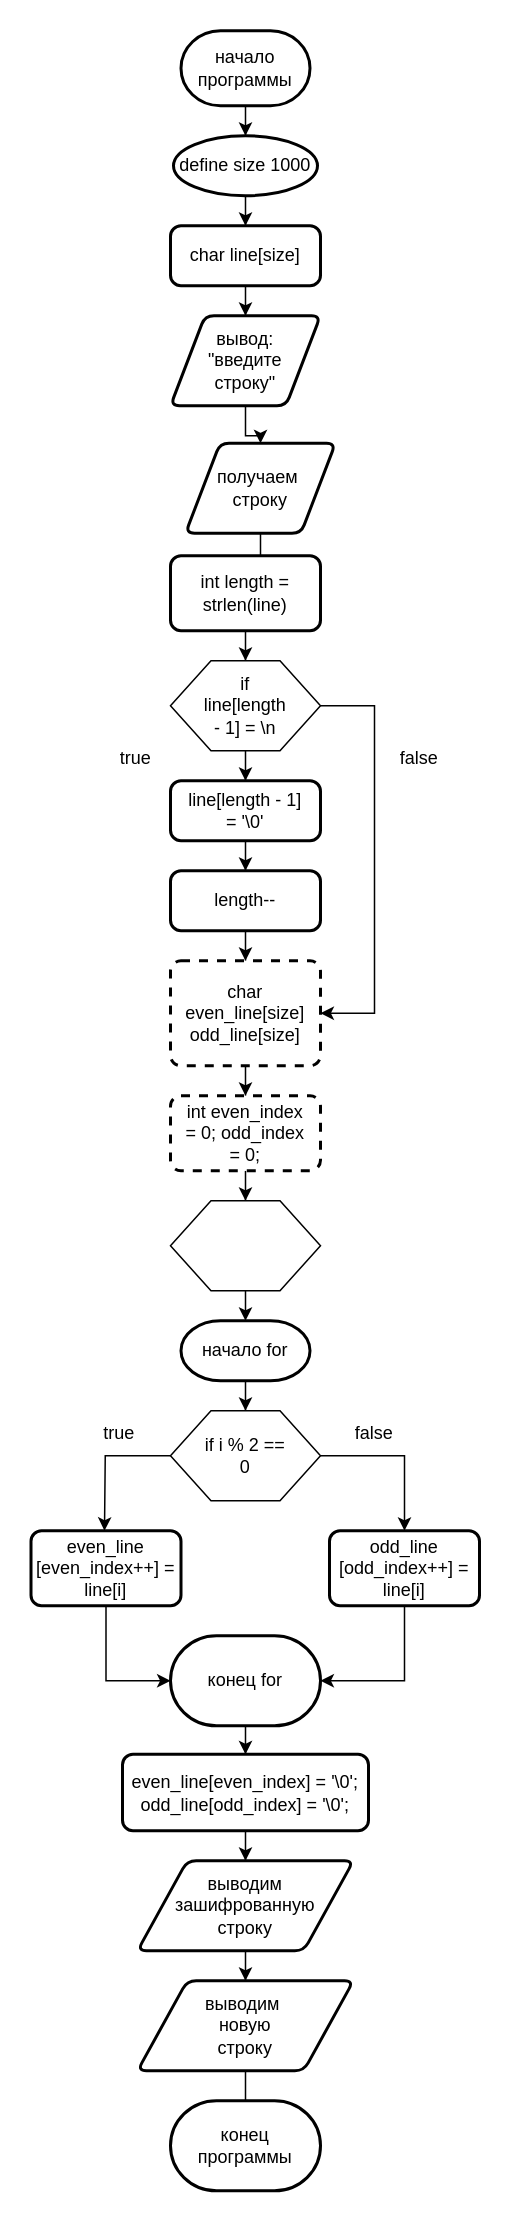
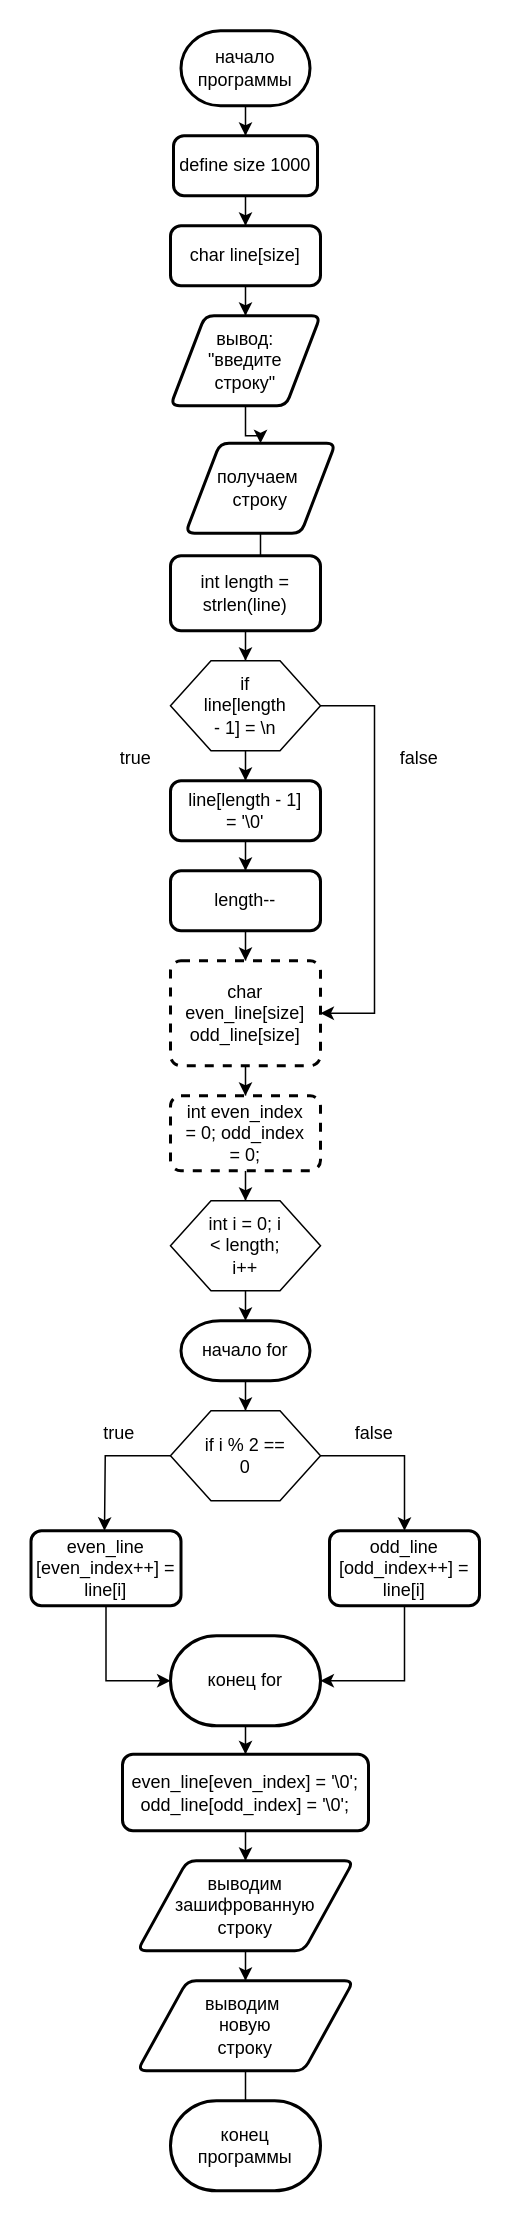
(245, 166) -> (245, 166)
none -> (245, 1246)
